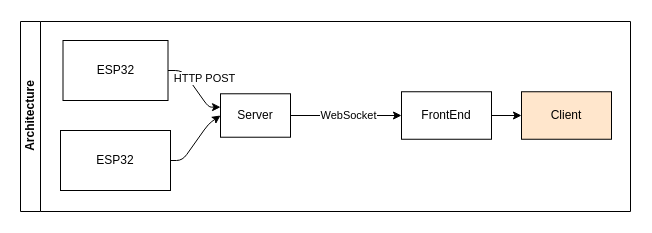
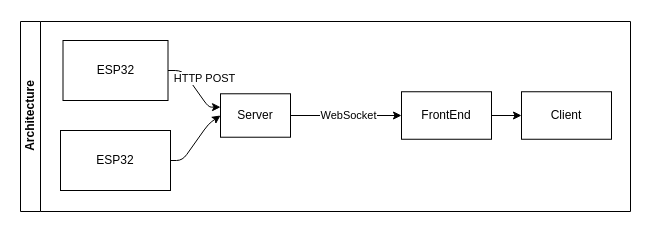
(567, 116) -> (567, 116)
